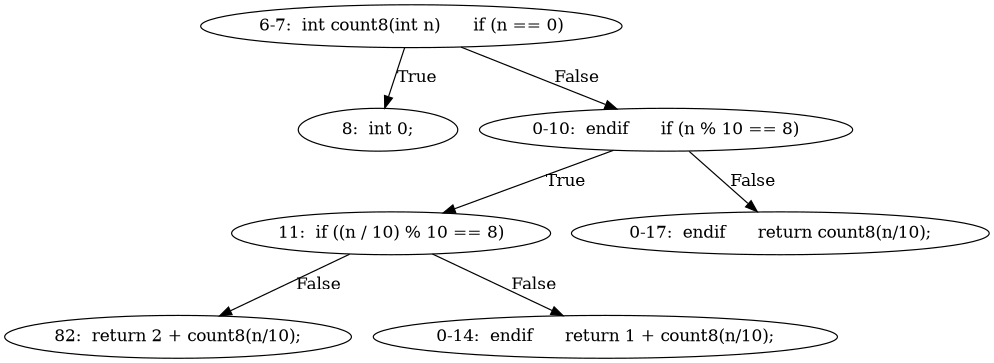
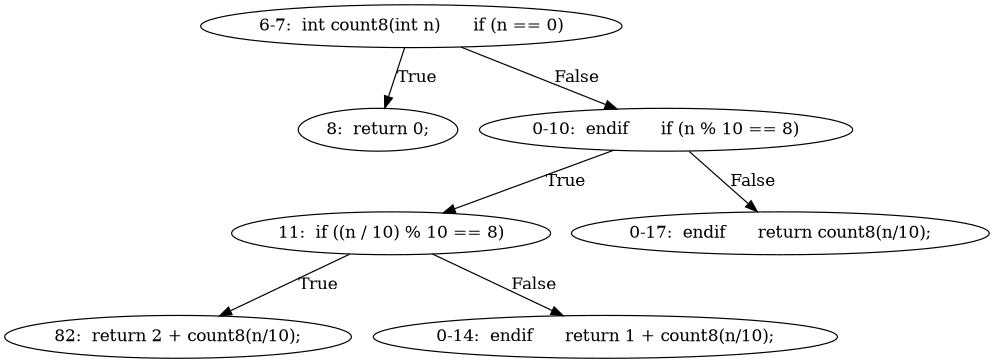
(378, 130) -> (378, 130)
(319, 285) -> (319, 285)
